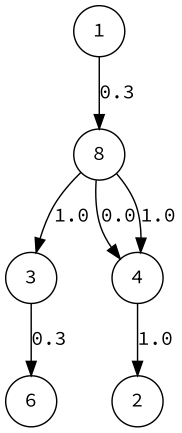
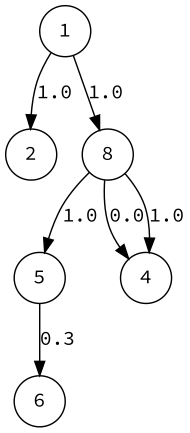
(117, 93) -> (106, 93)
(31, 278) -> (40, 278)
(138, 333) -> (37, 82)
